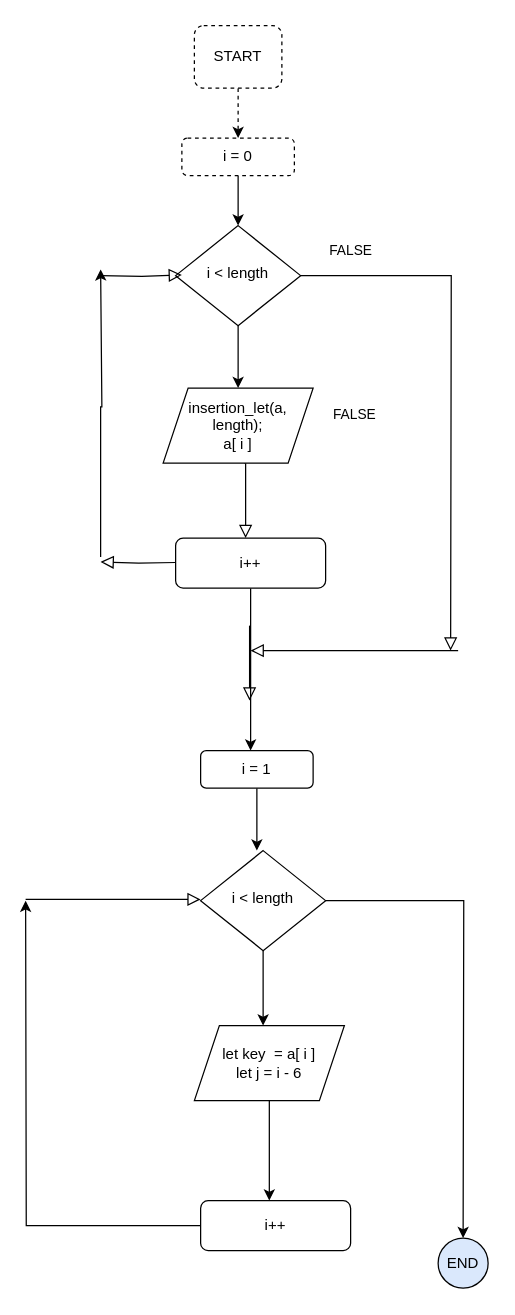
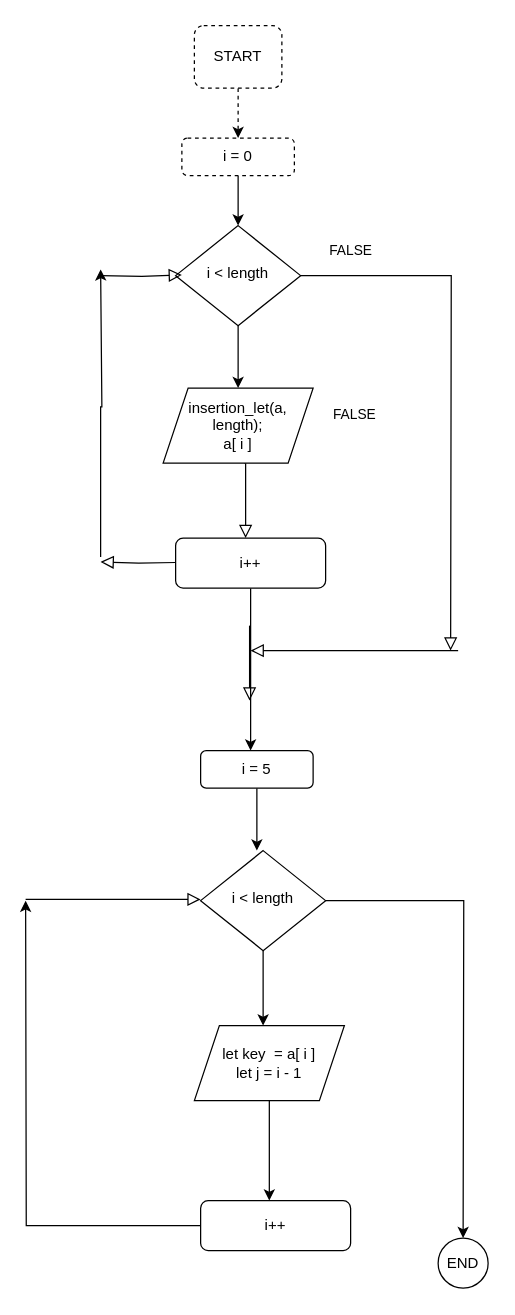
(257, 769) -> (257, 769)
(269, 1063) -> (269, 1063)
(463, 1263) -> (463, 1263)
